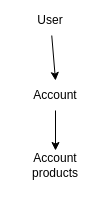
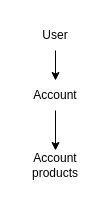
(51, 21) -> (56, 36)
